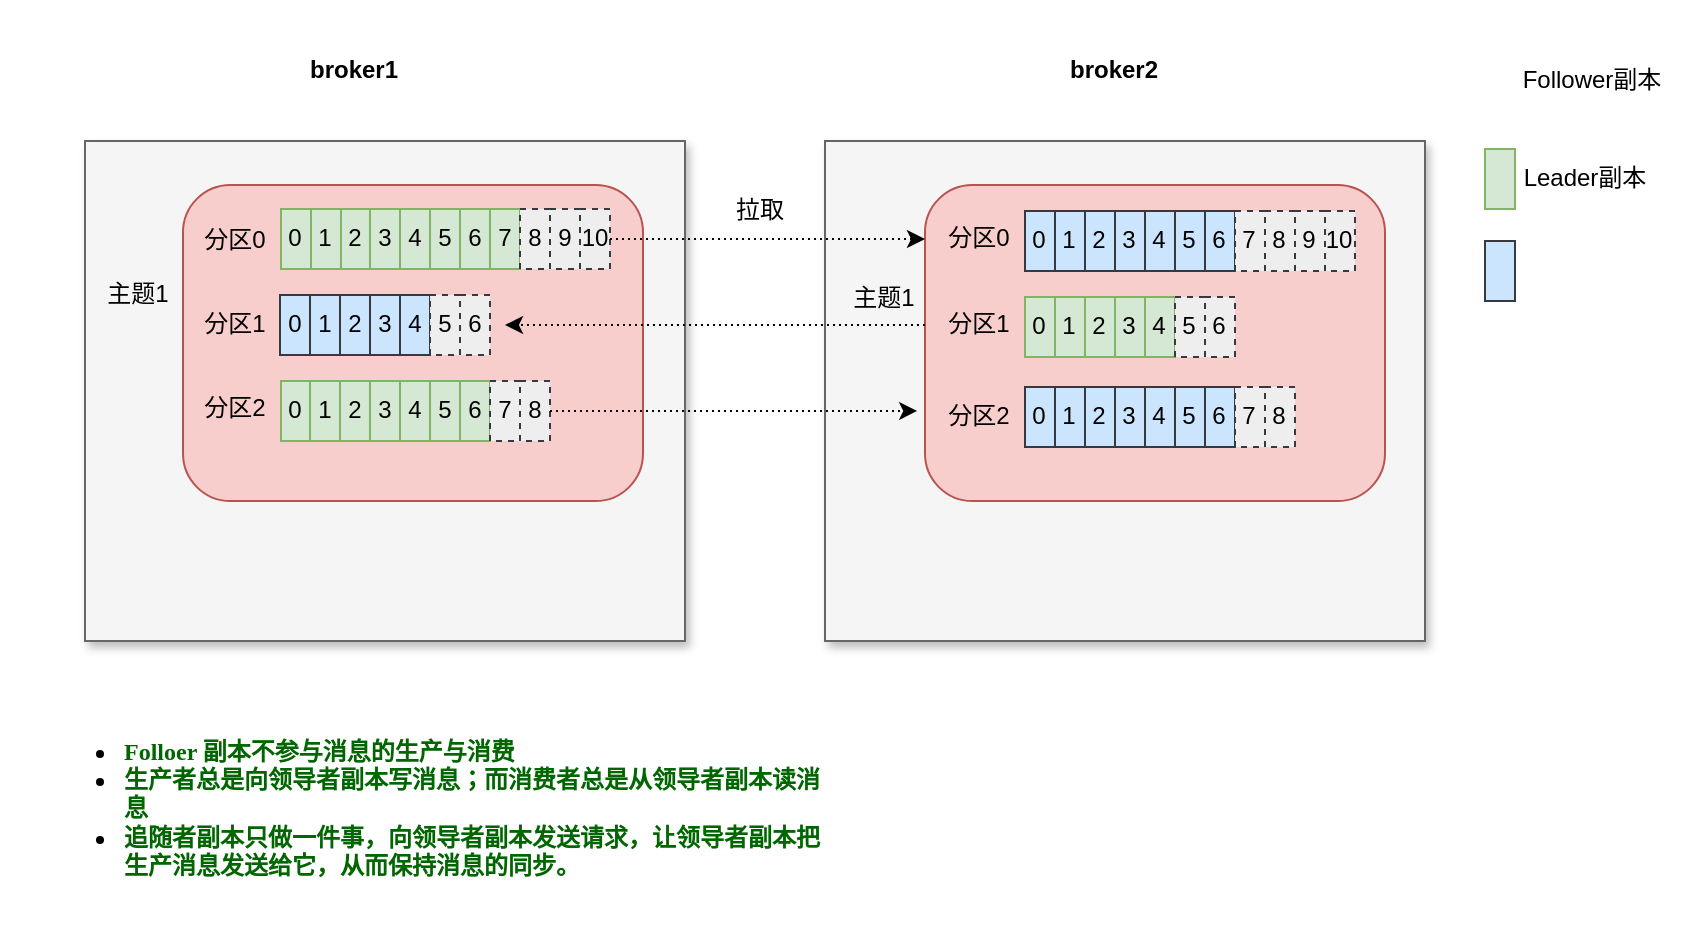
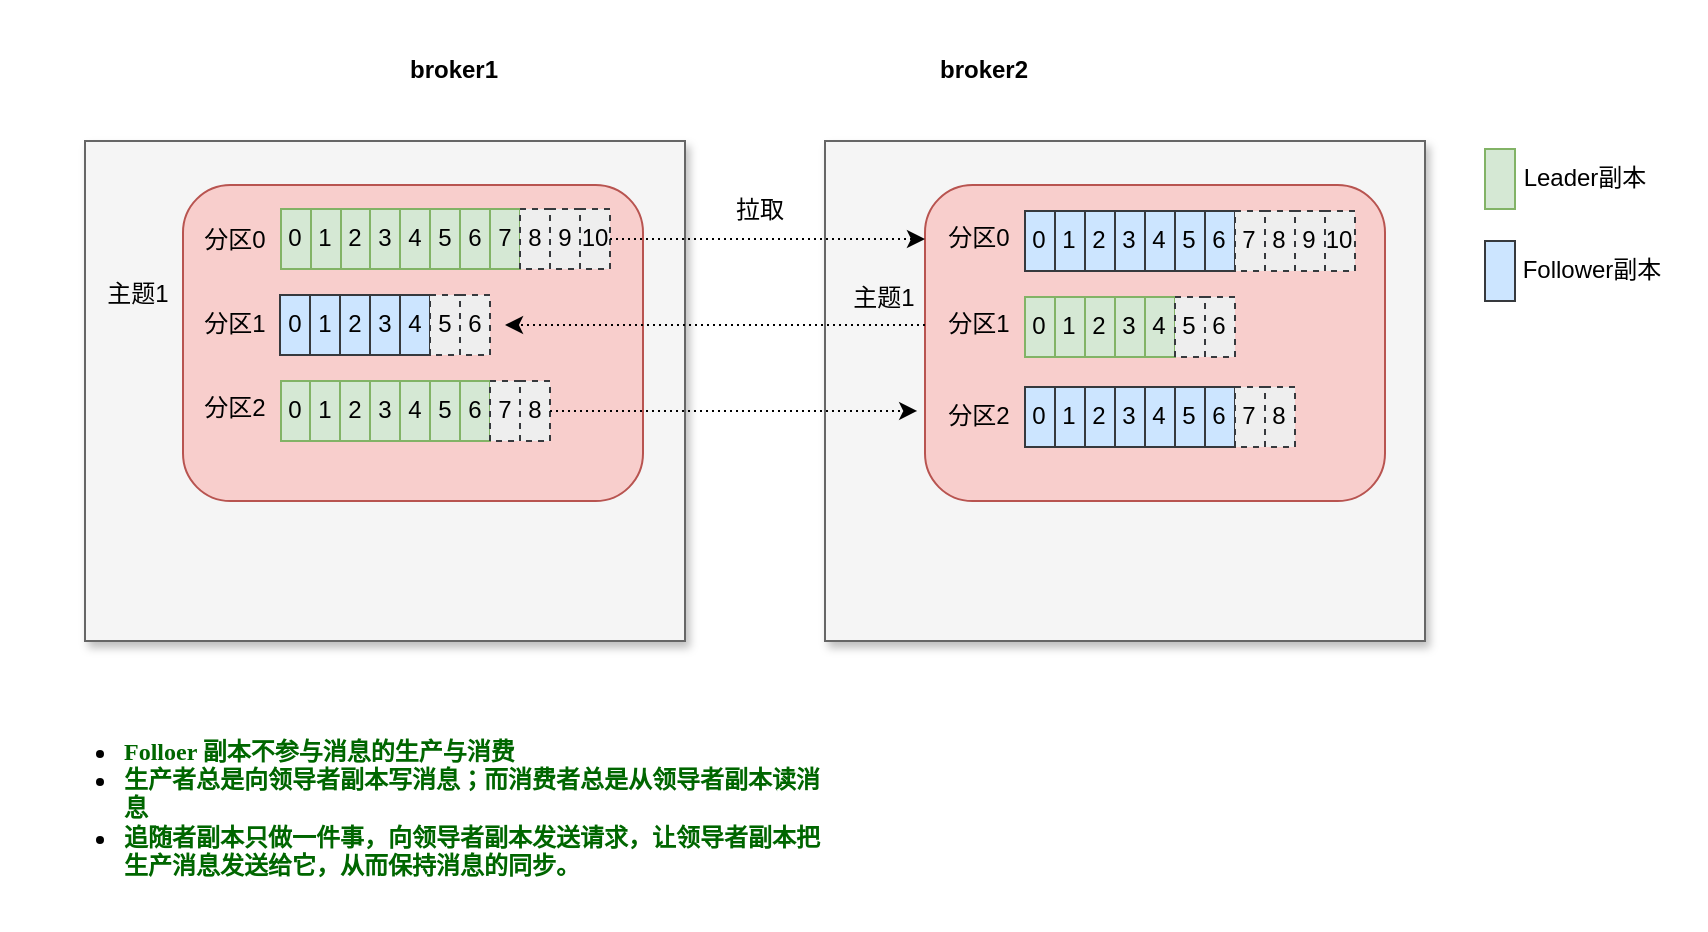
(355, 71) -> (455, 71)
(1115, 71) -> (985, 71)
(1593, 81) -> (1593, 271)
